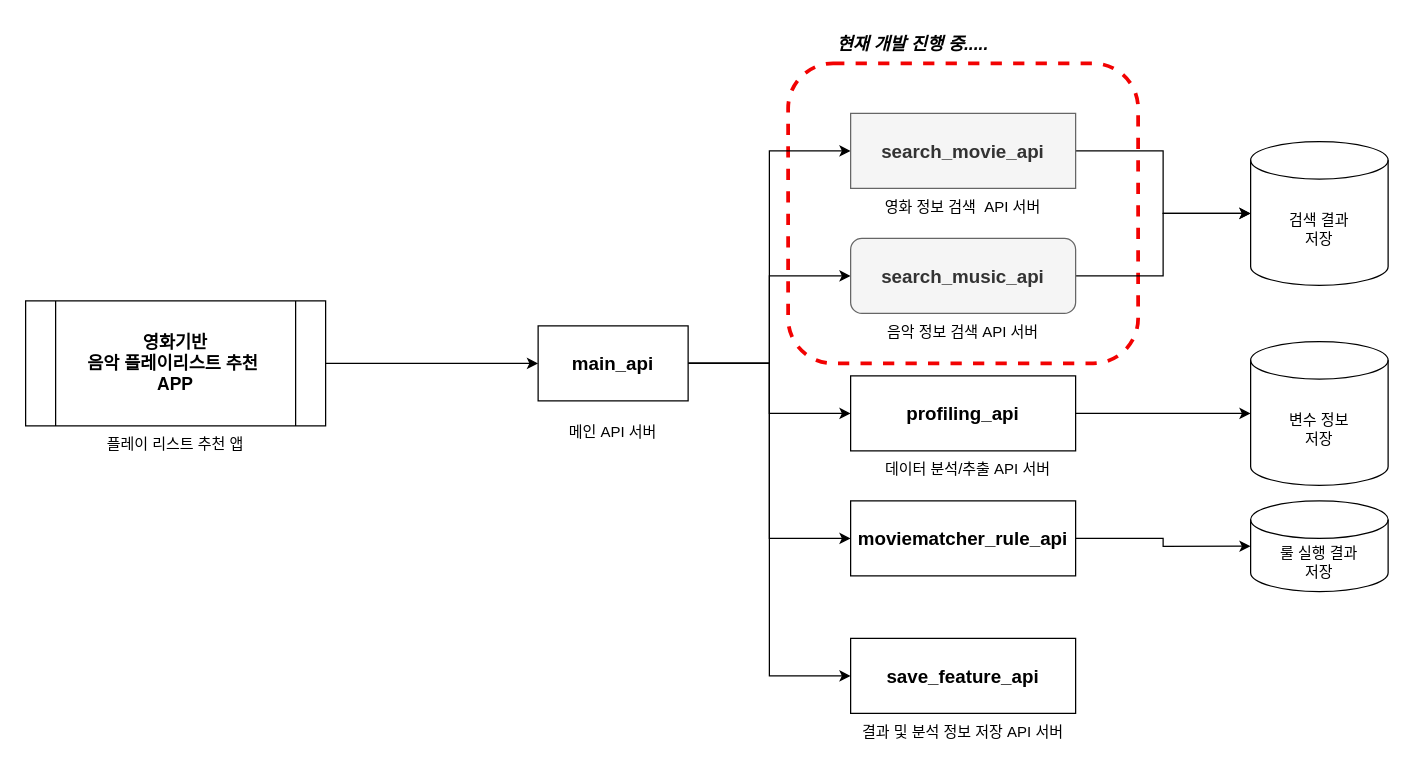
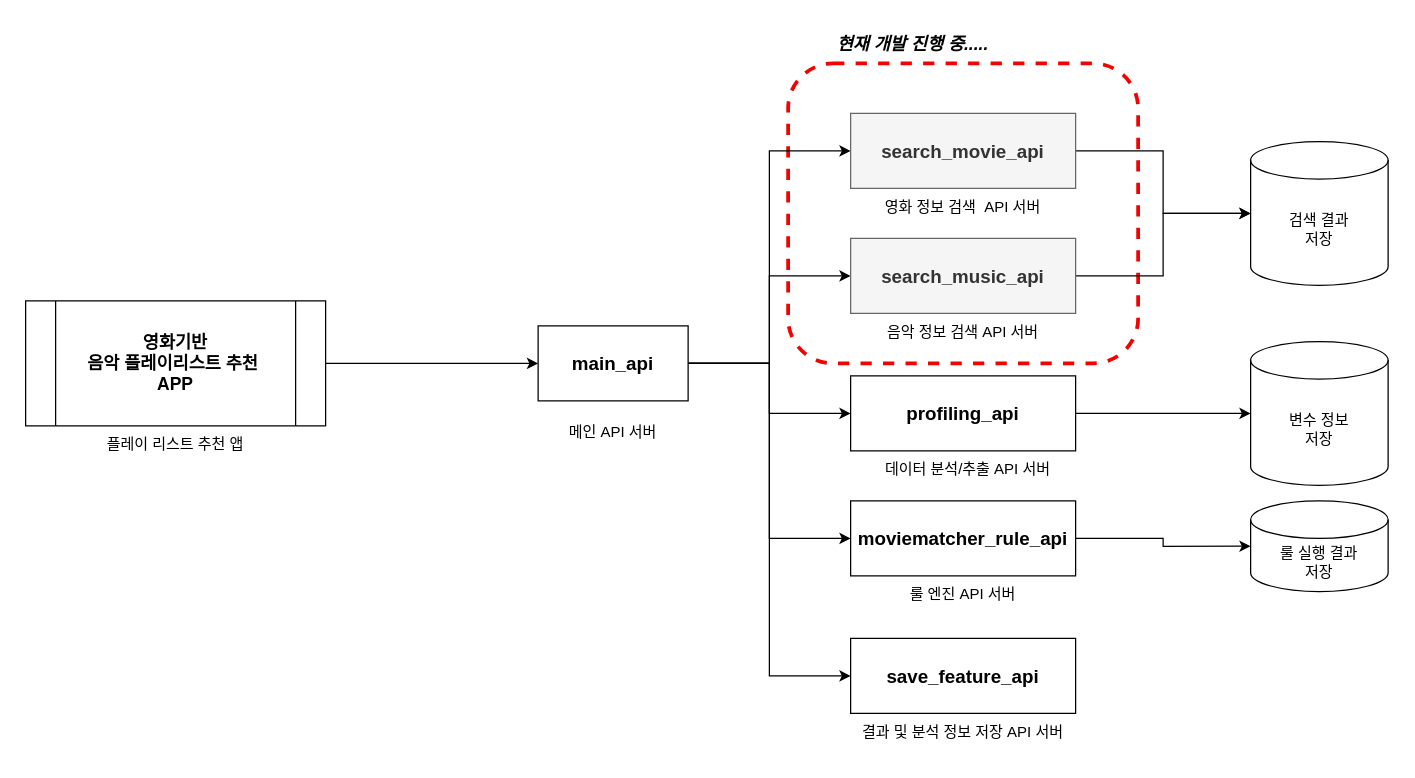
(963, 276) -> (963, 276)
none -> (963, 594)
